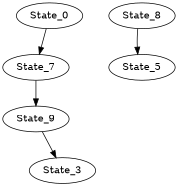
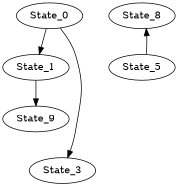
(137, 38) -> (147, 45)
(36, 67) -> (36, 67)
(48, 142) -> (81, 88)
